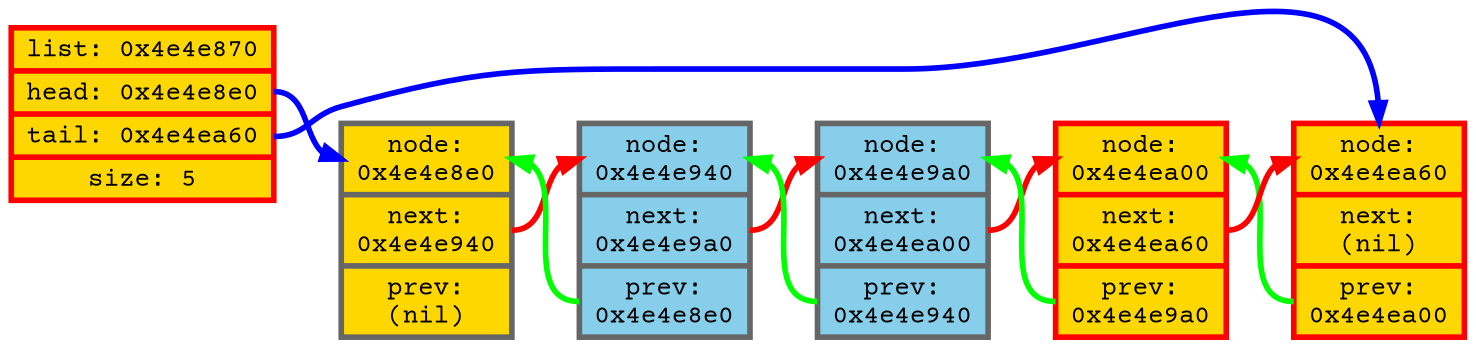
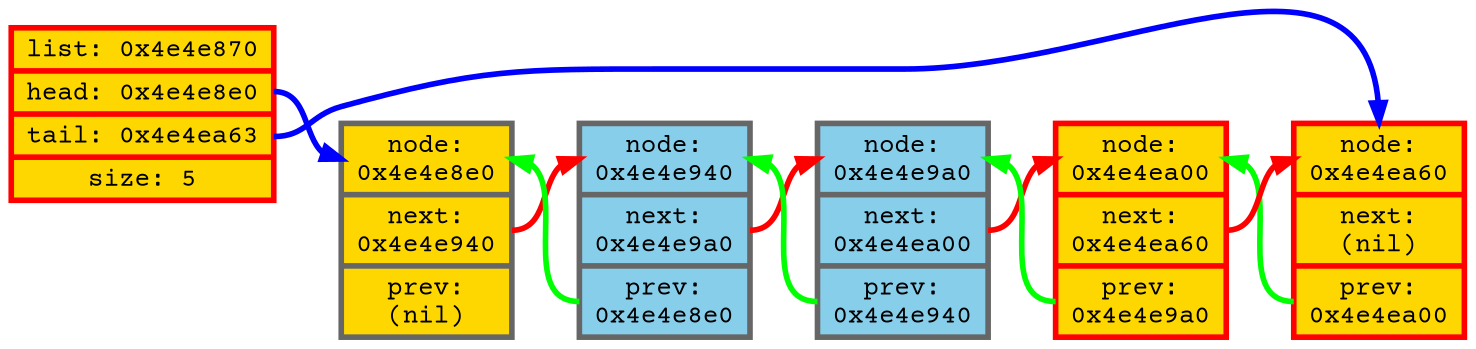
(142, 135) -> (142, 135)
